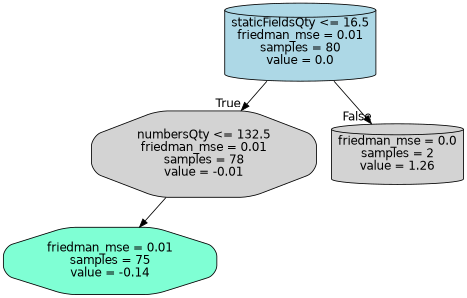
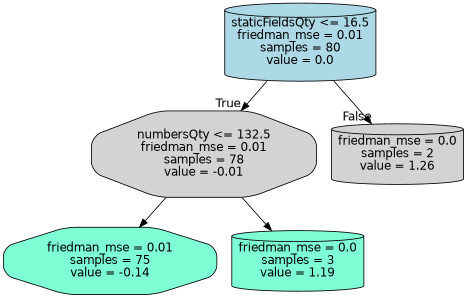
none -> (298, 261)
